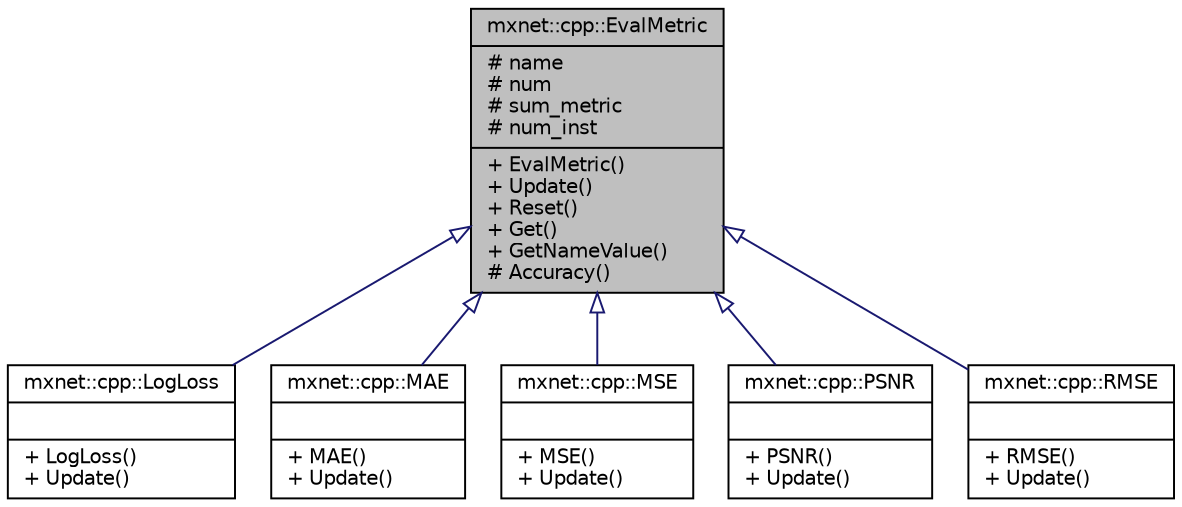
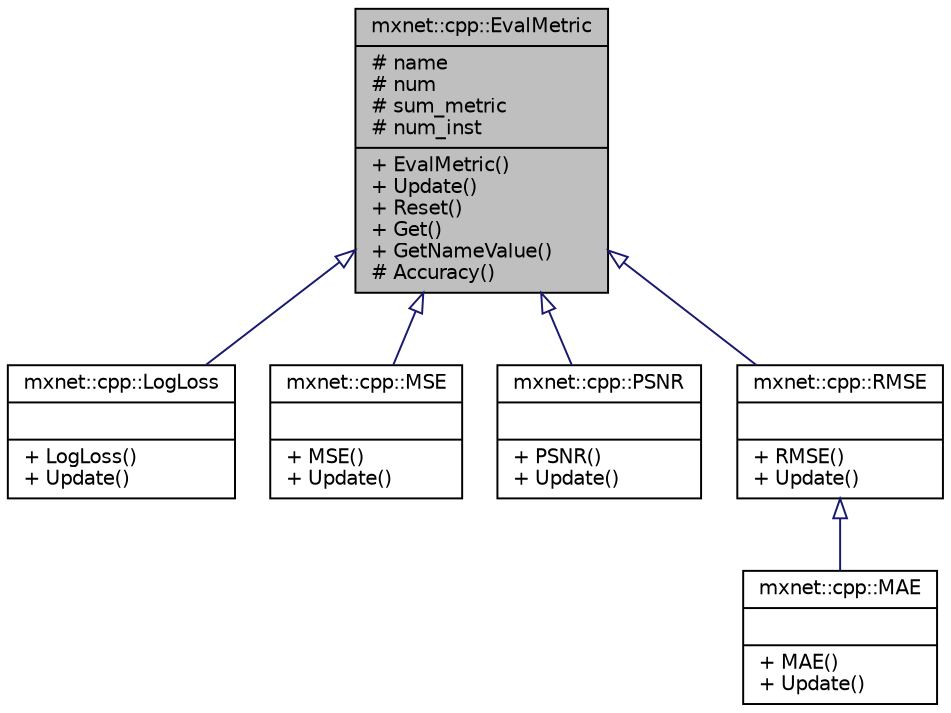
(445, 337) -> (840, 545)
